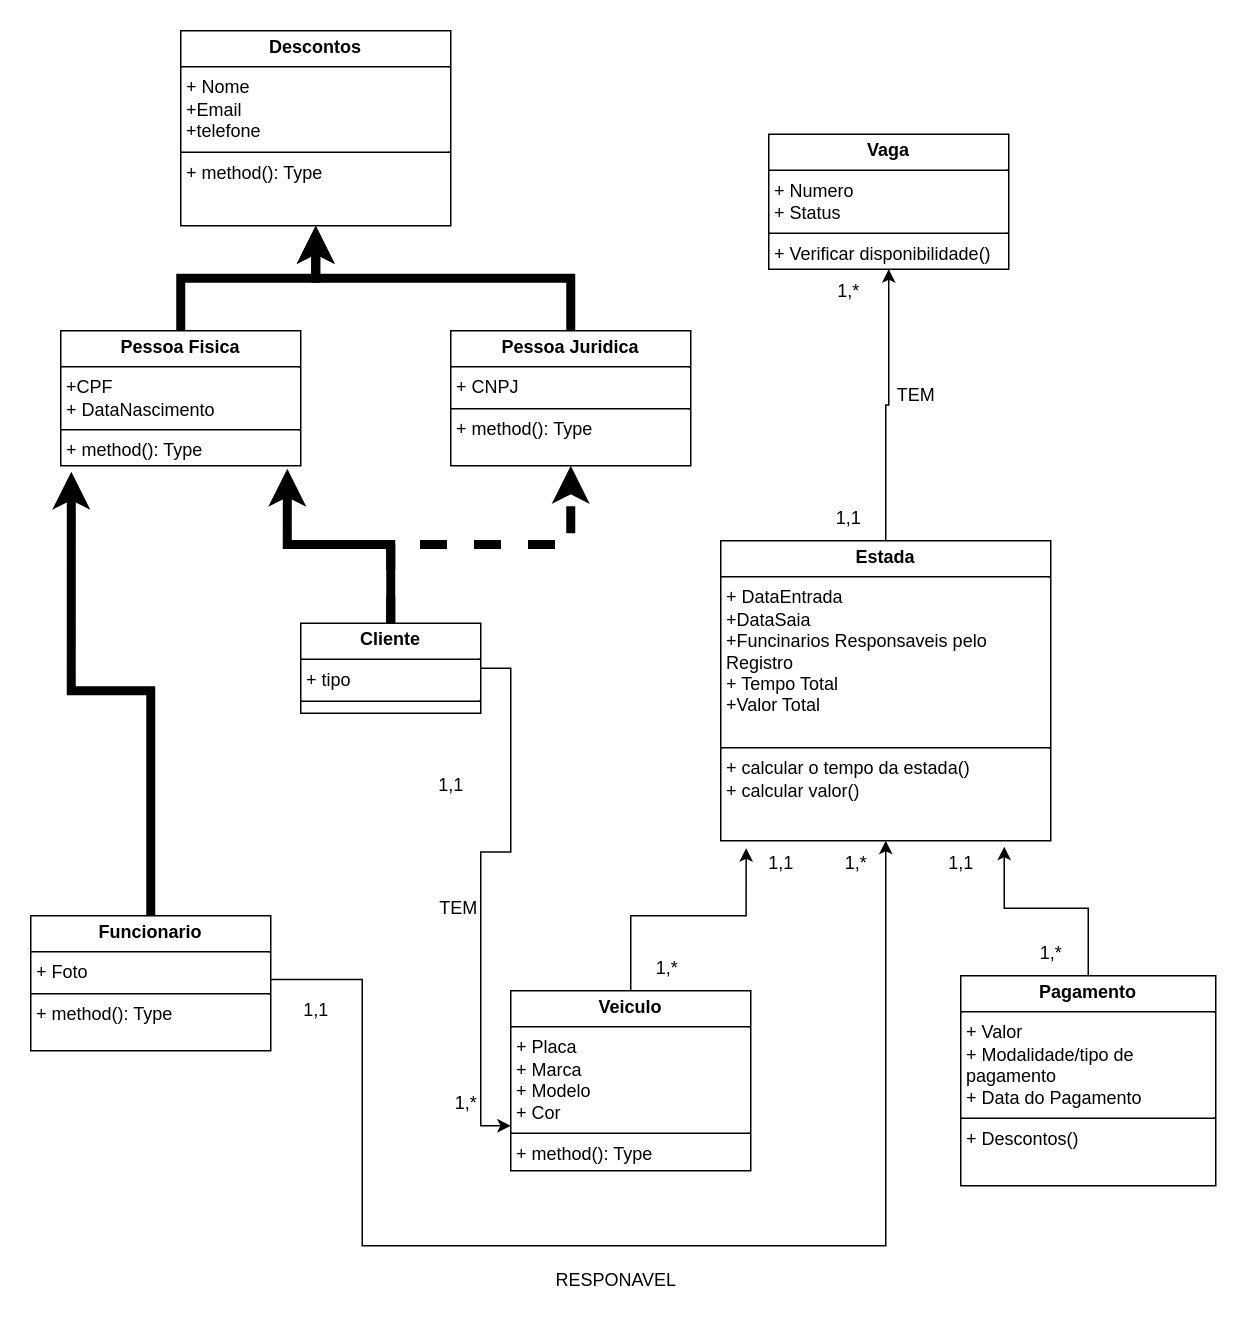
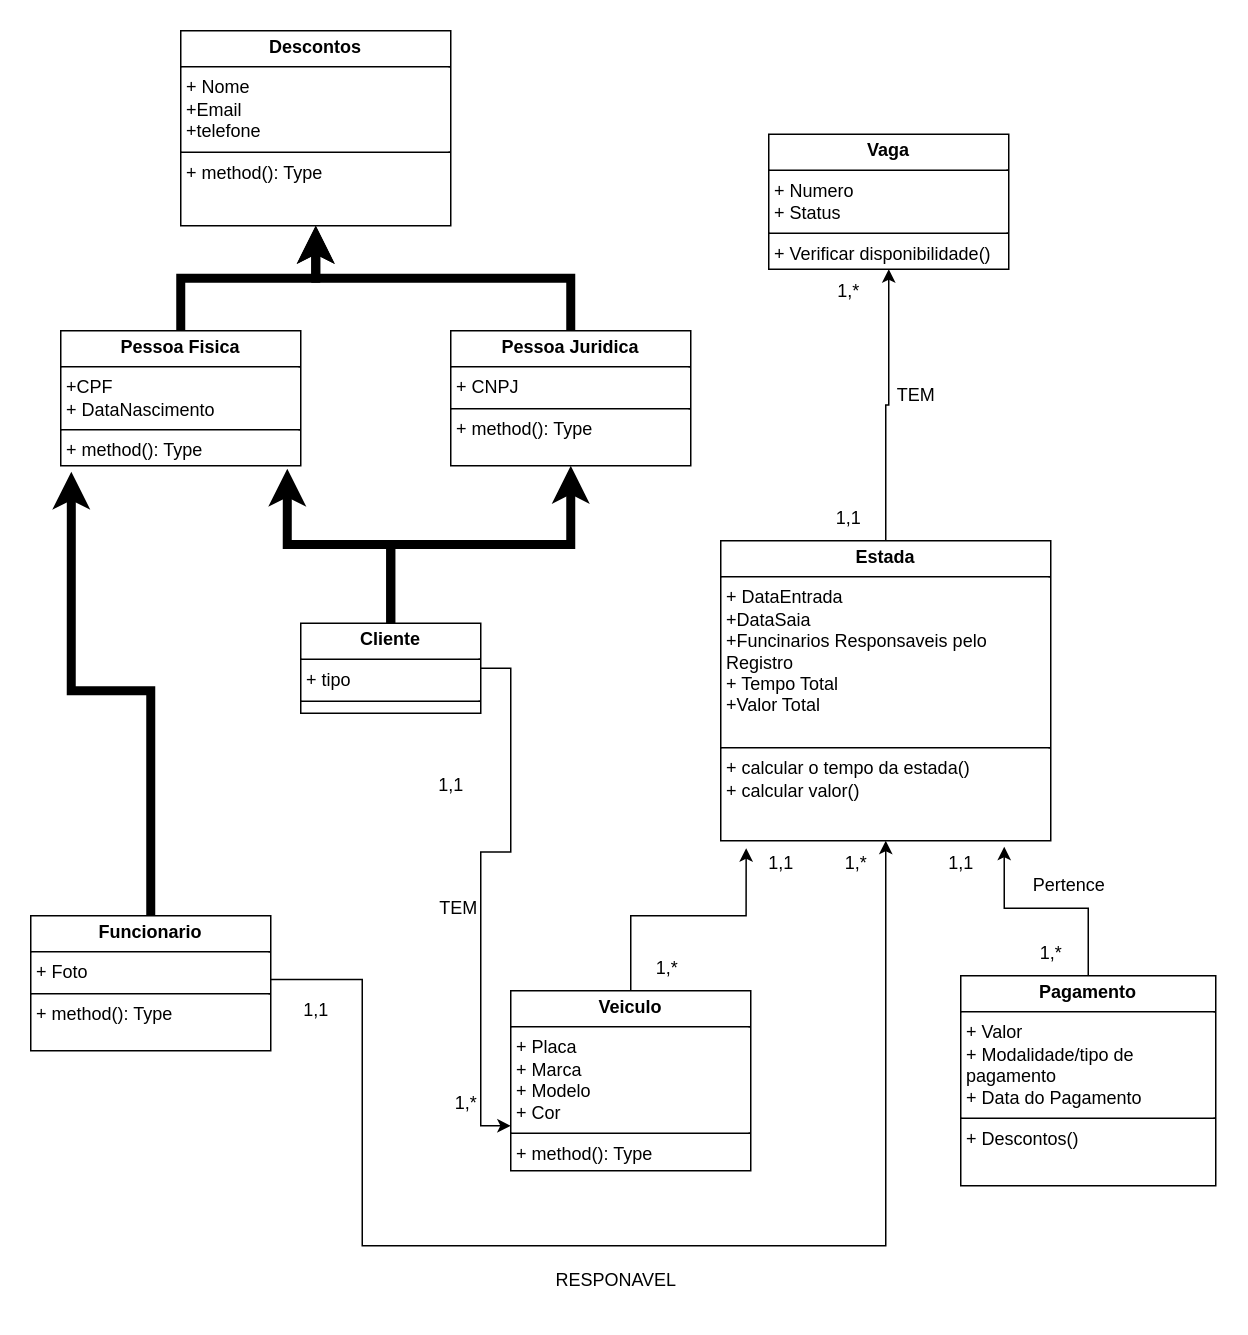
(568, 545) -> (568, 545)
none -> (1069, 886)
